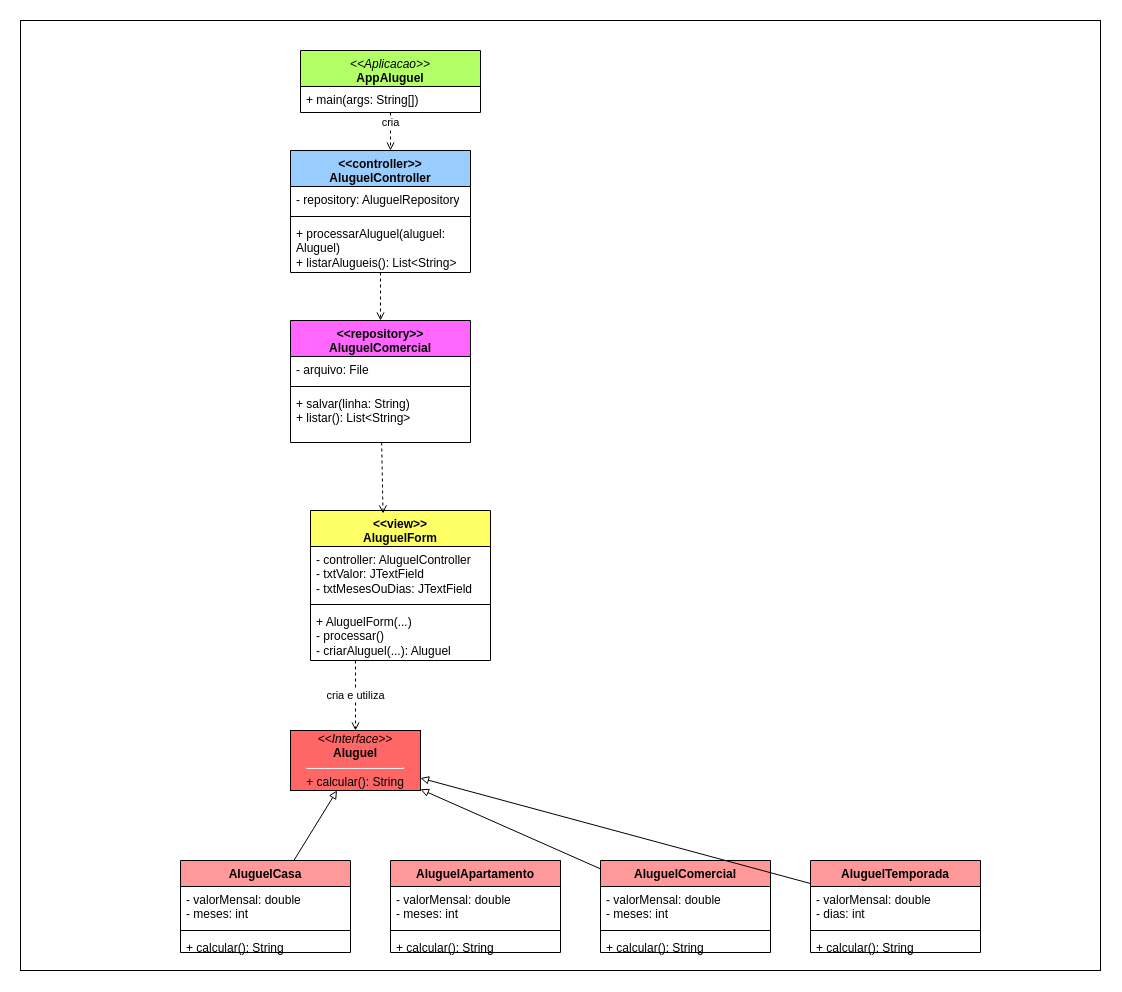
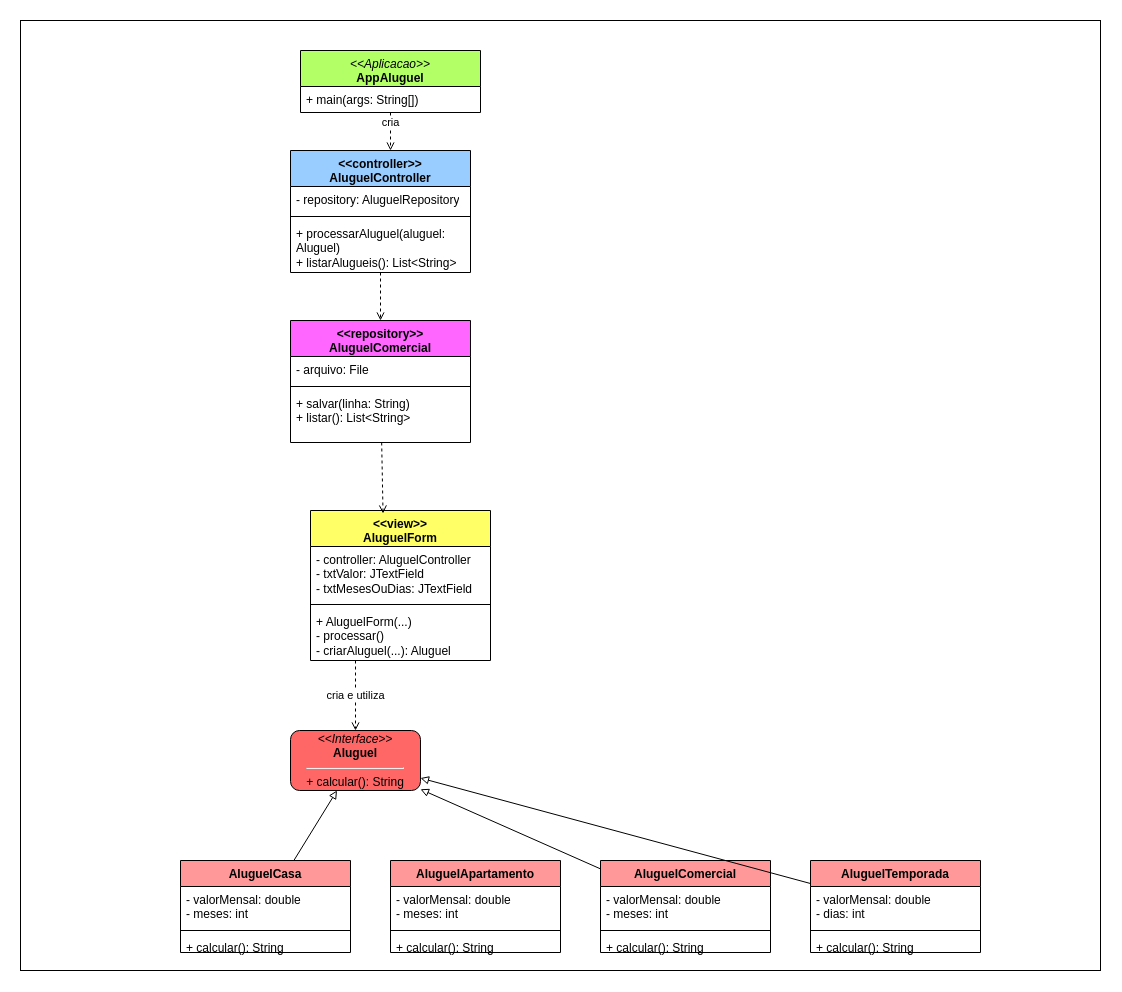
(356, 761) -> (356, 761)
